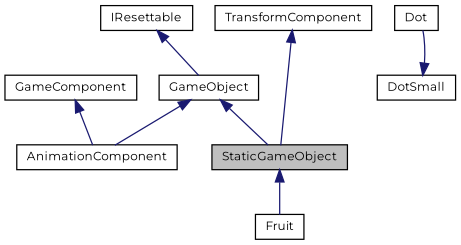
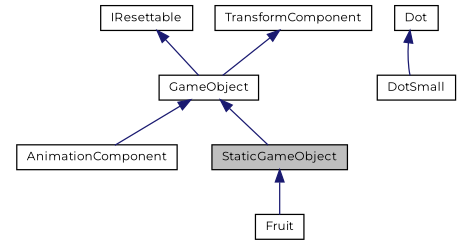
(425, 47) -> (408, 59)
(71, 88) -> none
(286, 94) -> (246, 57)
